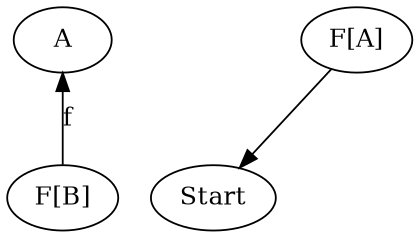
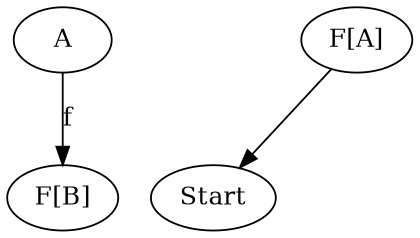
(63, 128) -> (63, 110)
